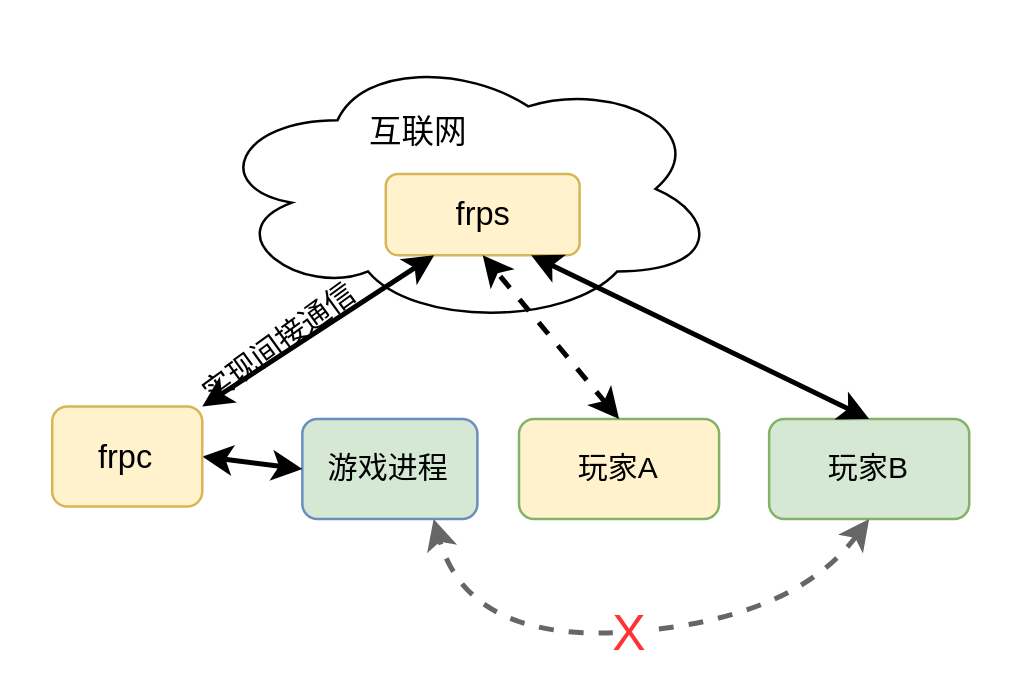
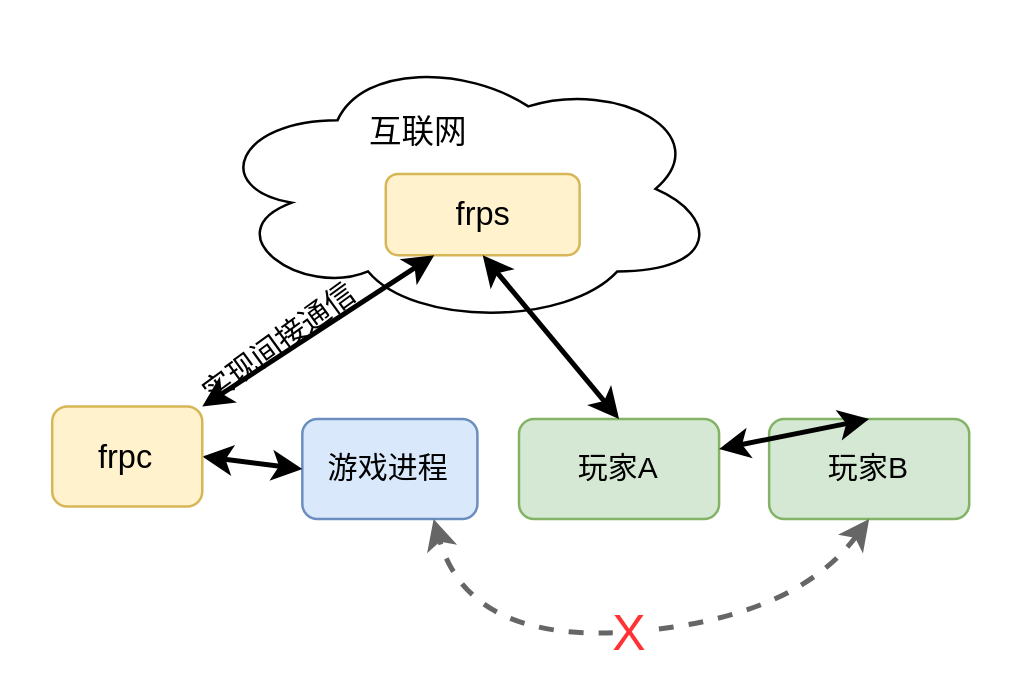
(700, 337) -> (794, 434)
(553, 340) -> (553, 340)
(390, 469) -> (390, 469)
(619, 469) -> (619, 469)
